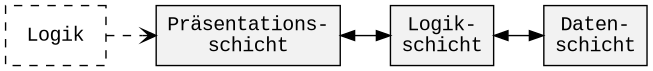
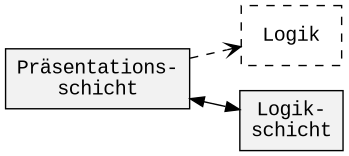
(124, 36) -> (208, 54)
(595, 36) -> none
